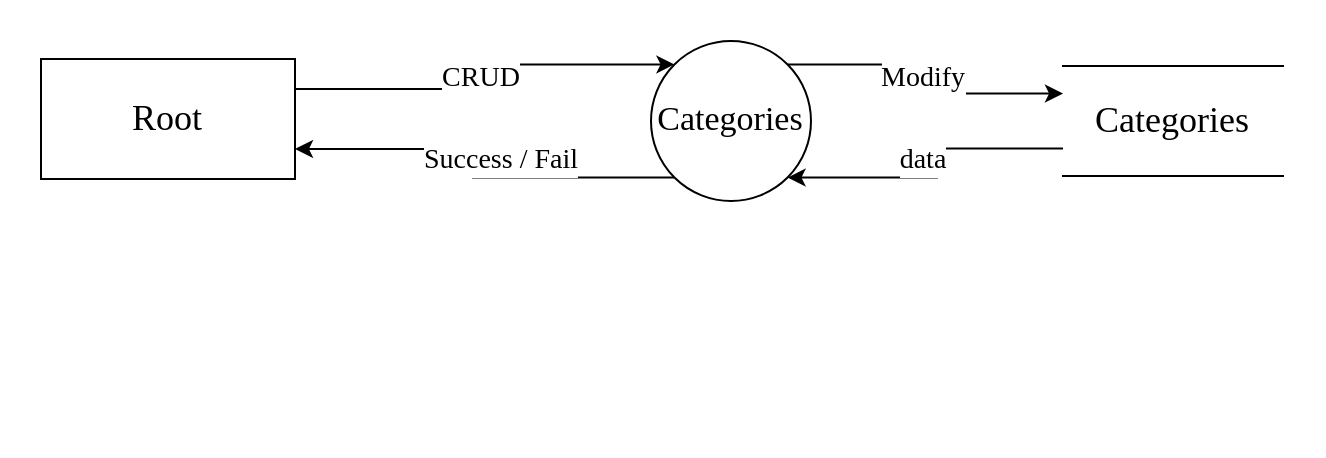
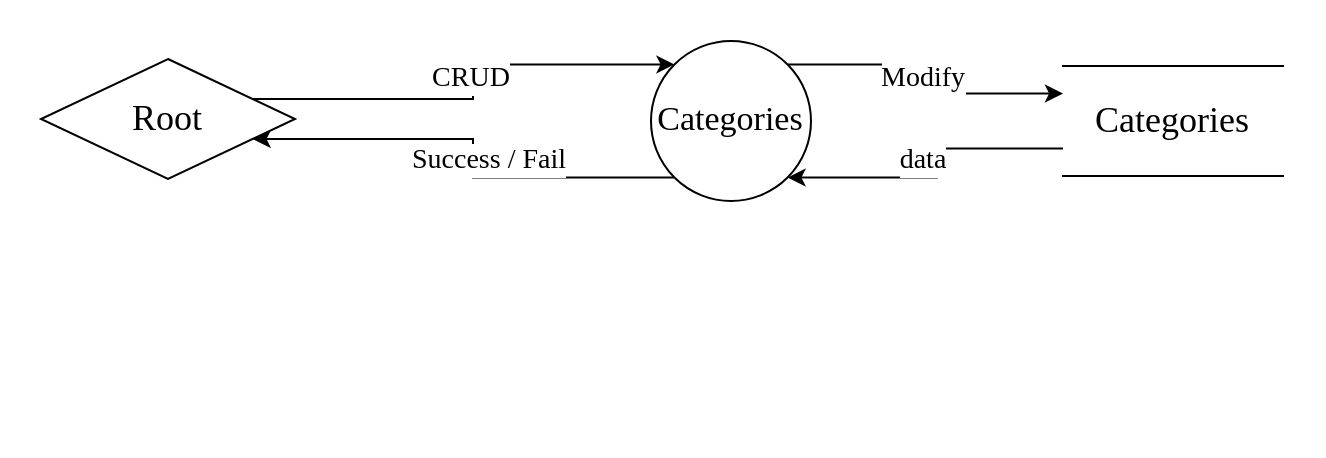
(168, 119) -> (168, 119)
